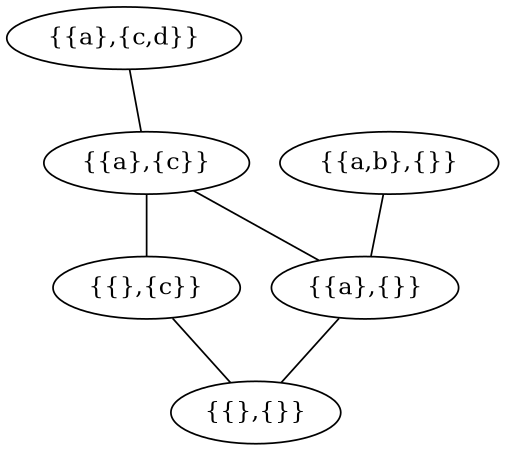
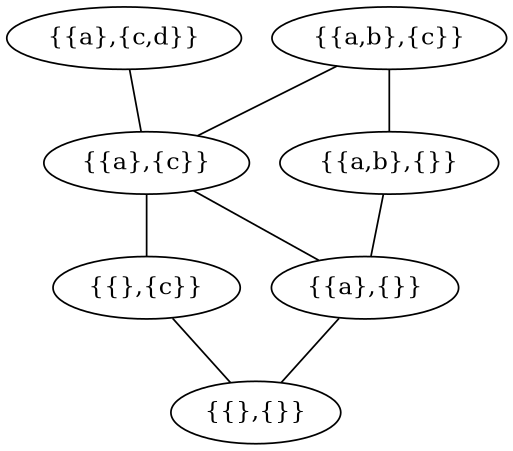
none -> (389, 38)
